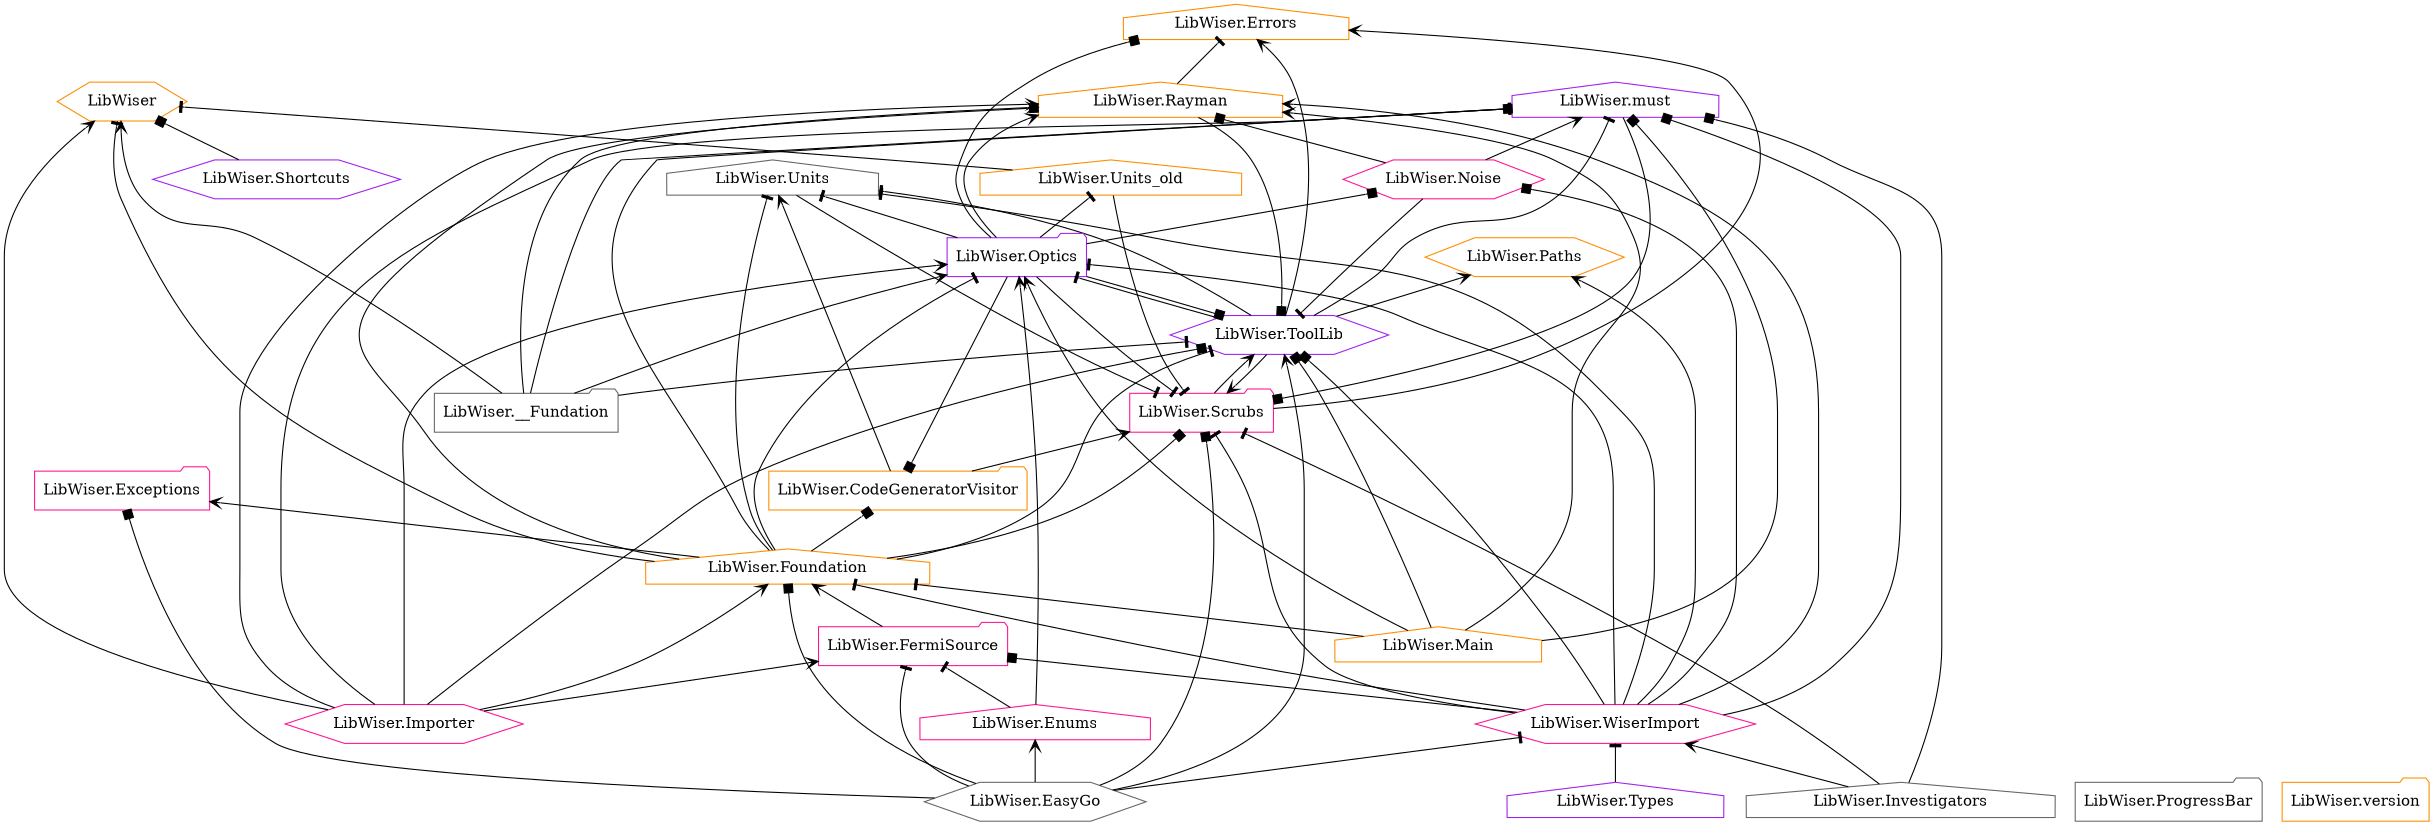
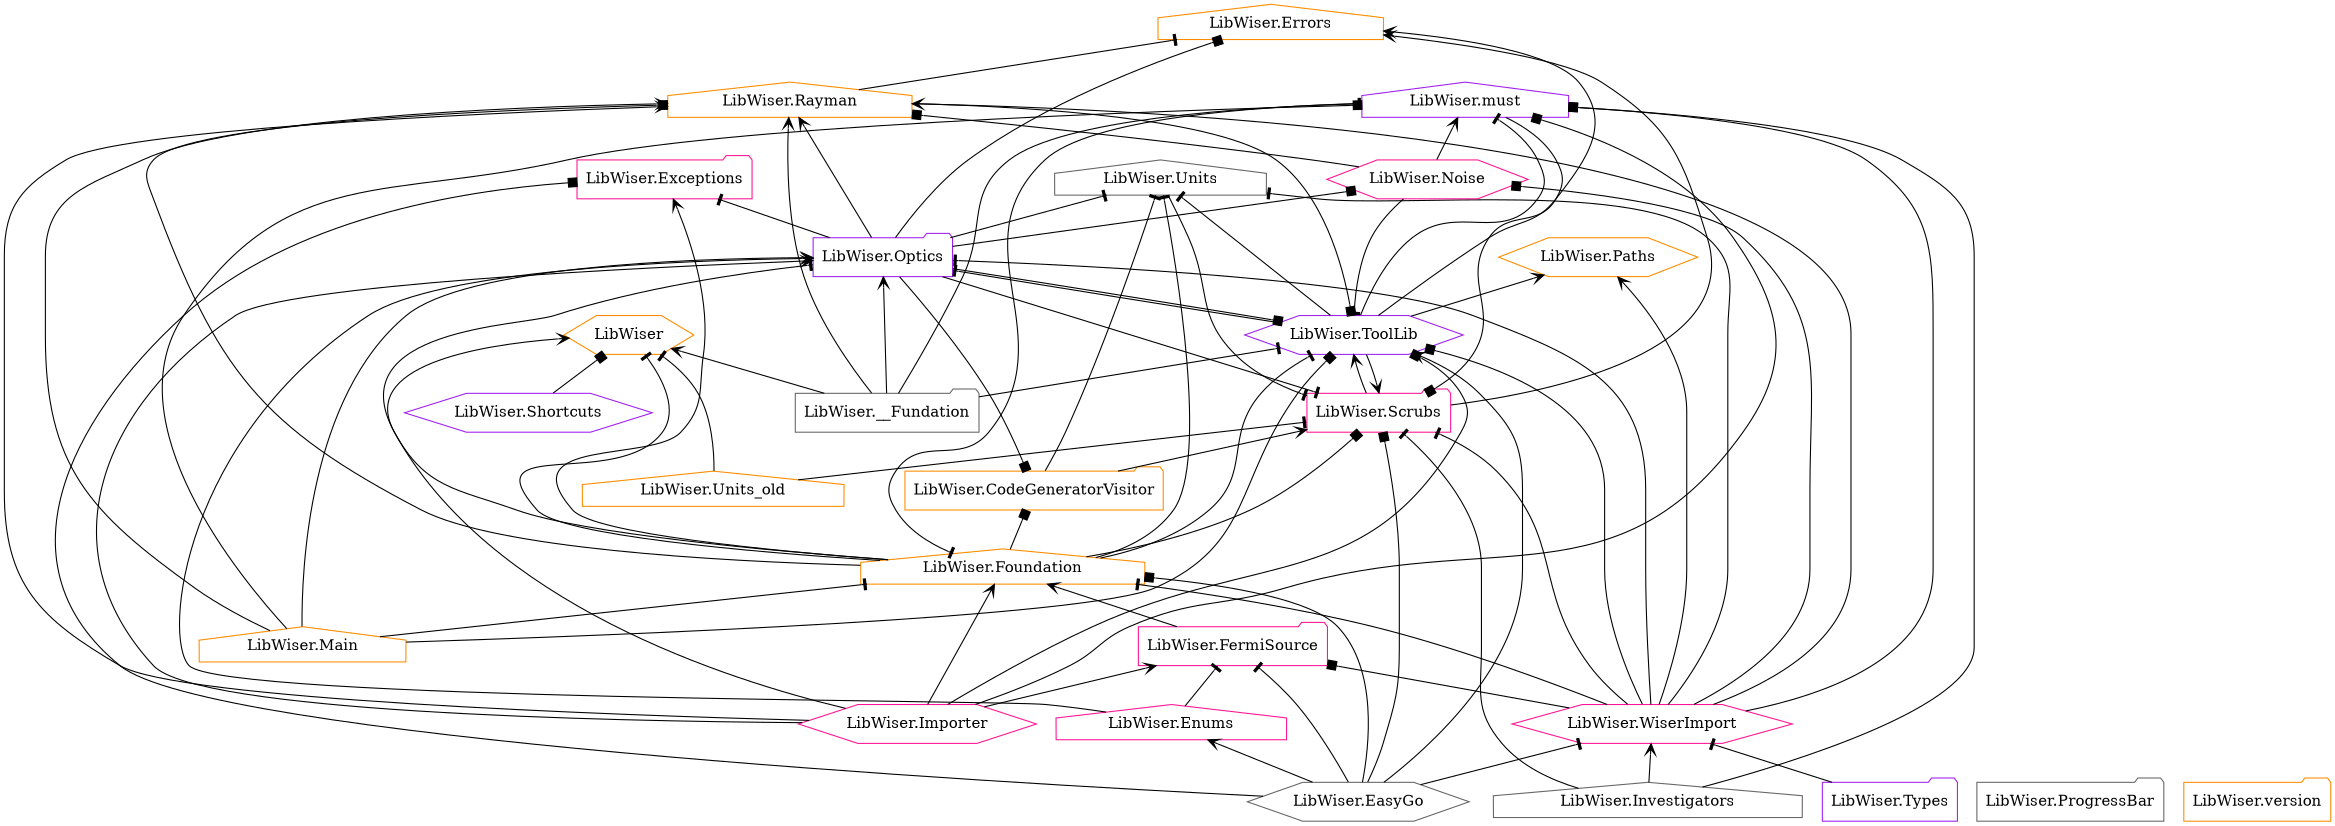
(643, 180) -> (1017, 199)
(1068, 215) -> (776, 219)
(837, 338) -> (1105, 338)
(1615, 802) -> (1890, 802)
